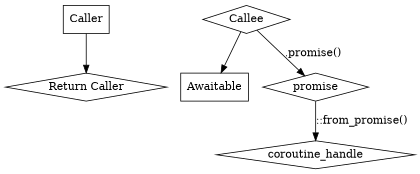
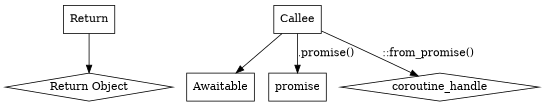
(86, 19) -> (89, 19)
(246, 19) -> (298, 19)
(86, 87) -> (89, 87)
(316, 87) -> (298, 87)
(316, 117) -> (366, 52)
